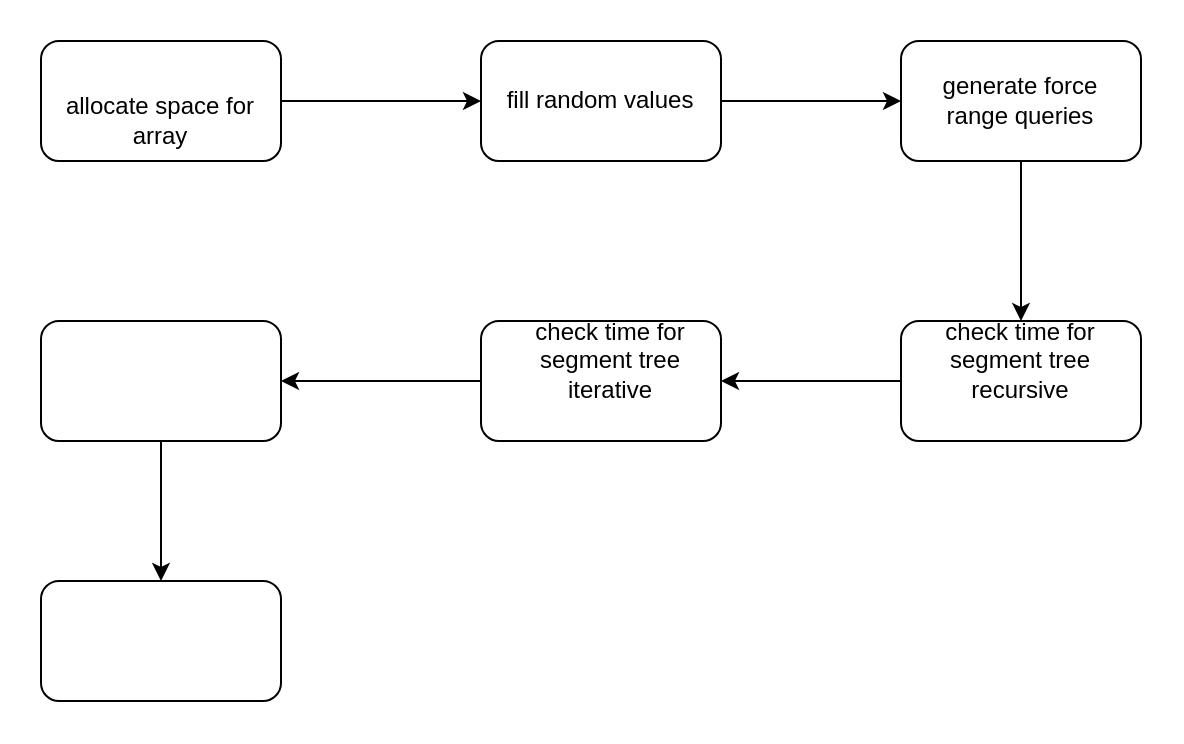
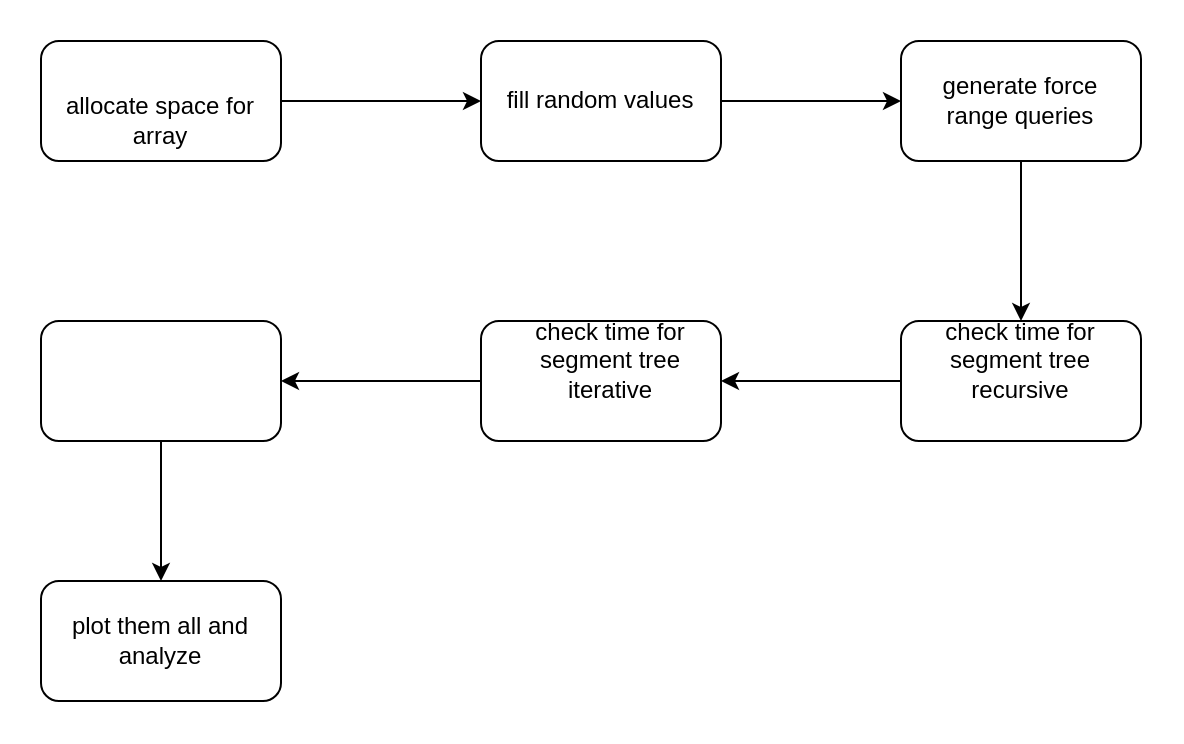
none -> (161, 641)
